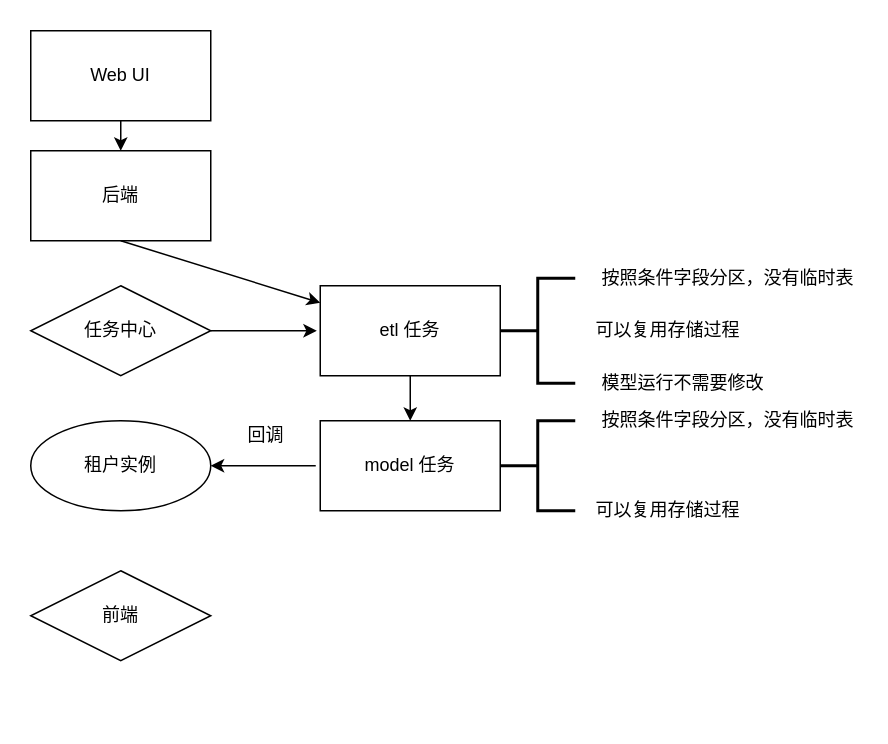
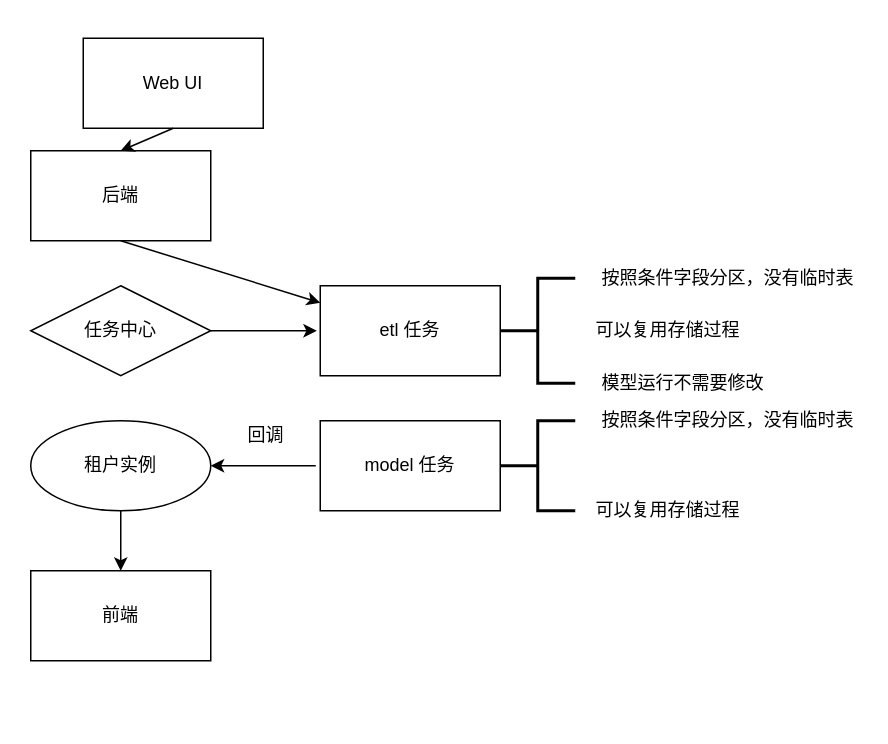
(121, 76) -> (173, 83)
(410, 393) -> none
none -> (121, 536)
(121, 616) -> (121, 616)
